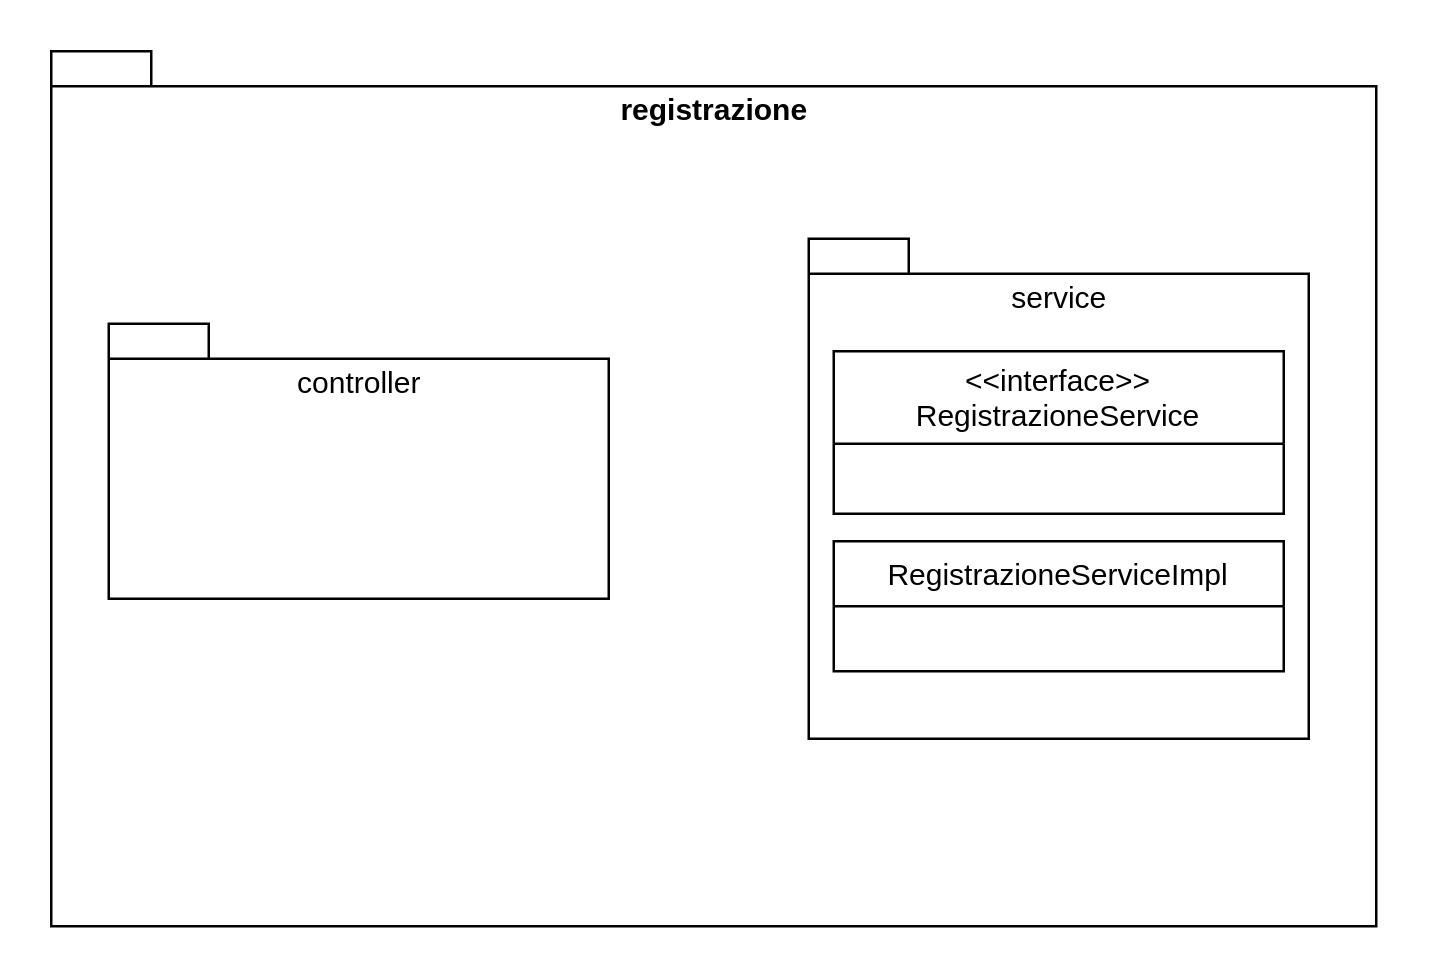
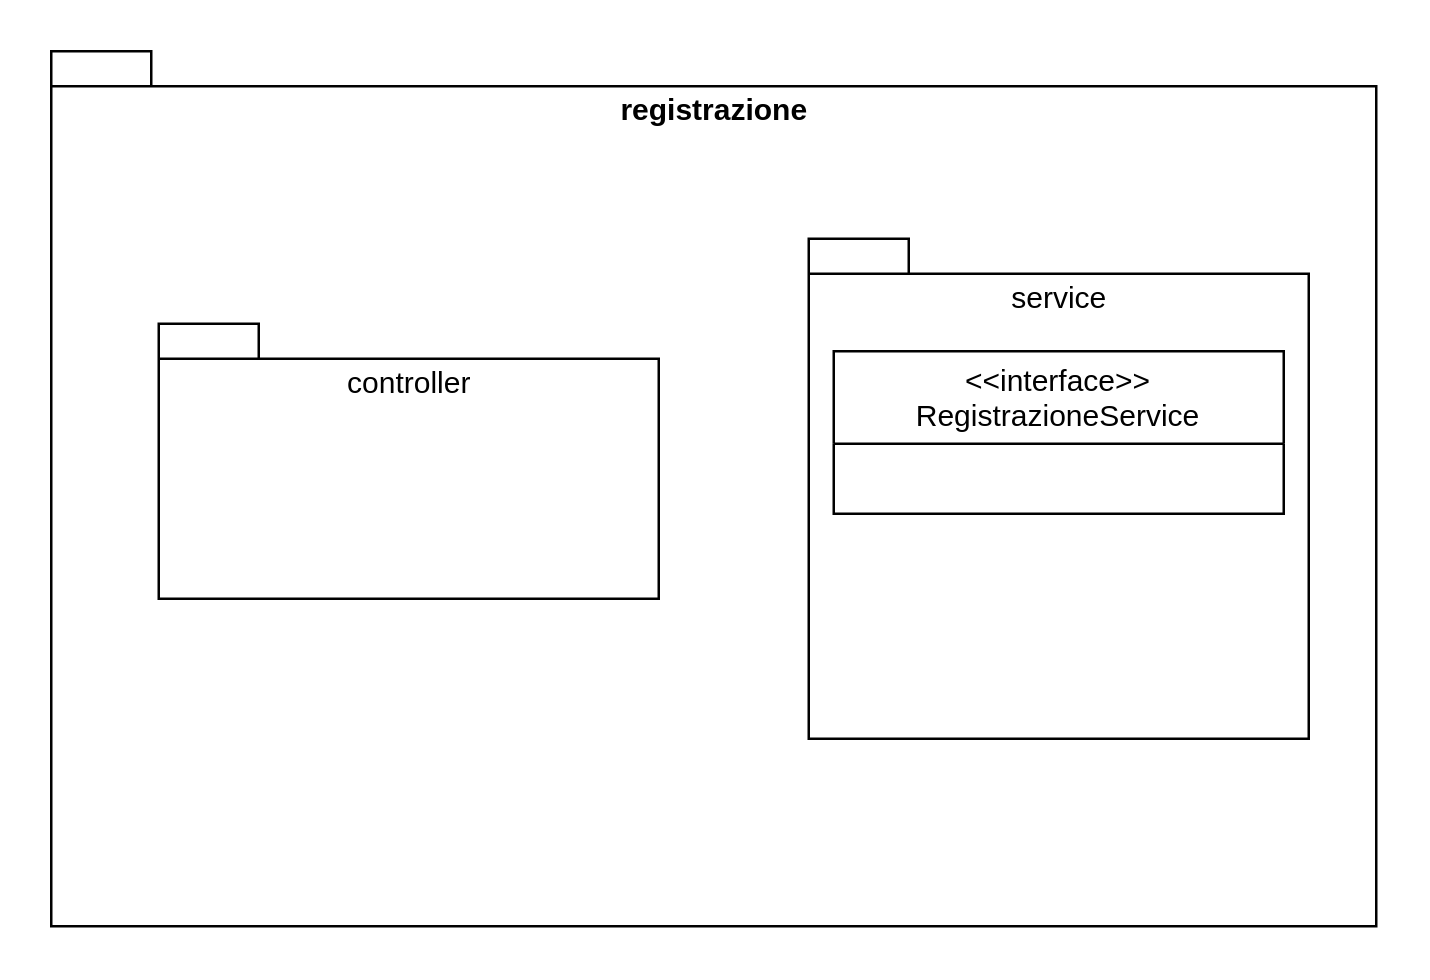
(359, 461) -> (409, 461)
(1059, 606) -> none
